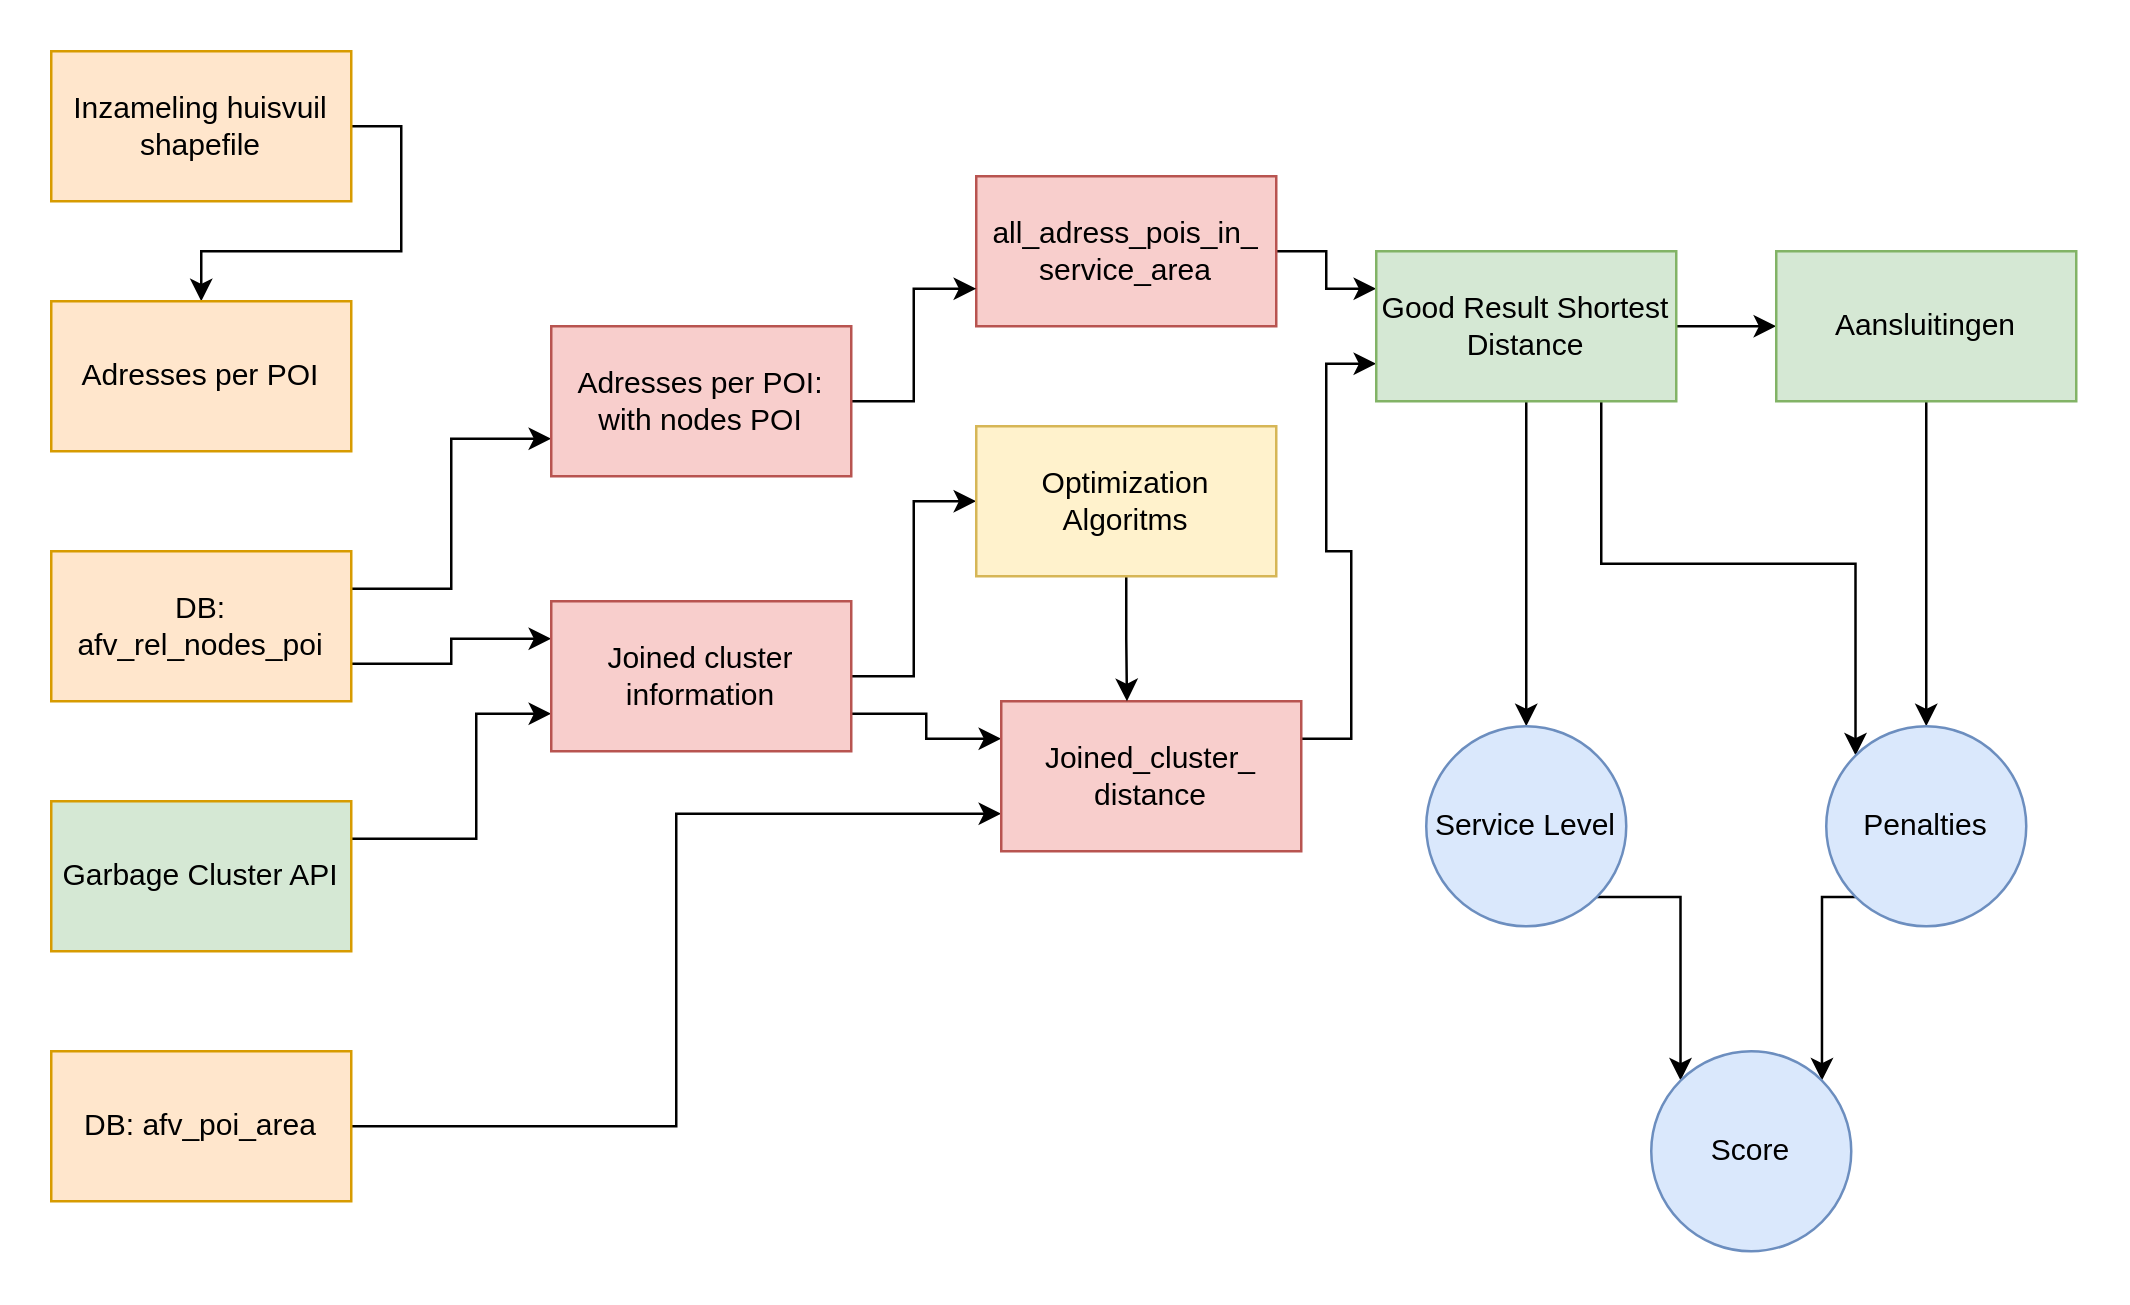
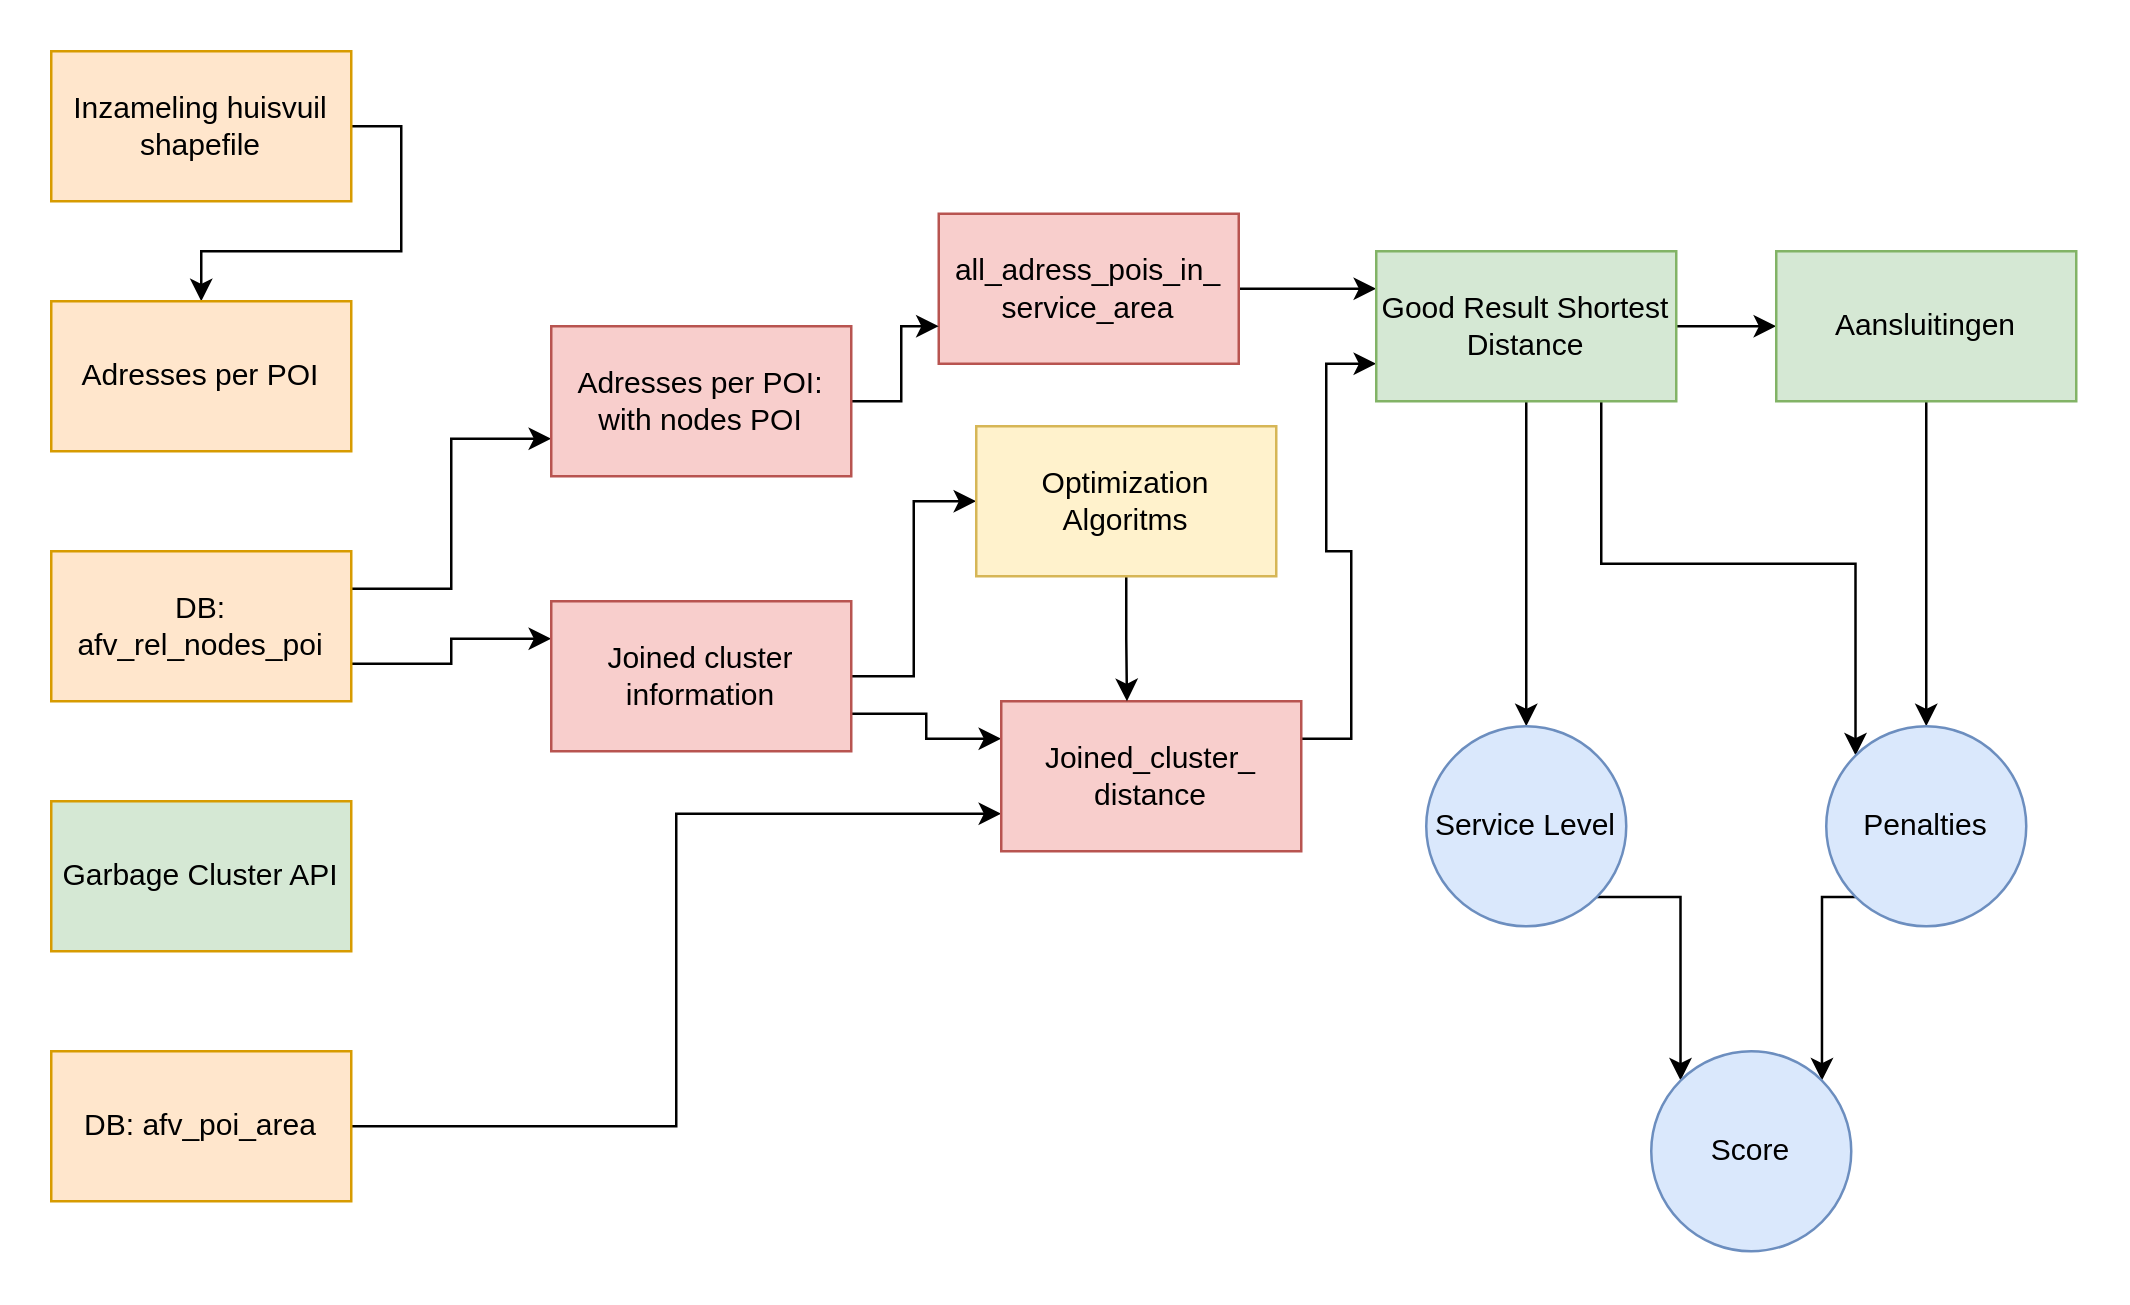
(1126, 251) -> (1089, 289)
(476, 810) -> none
